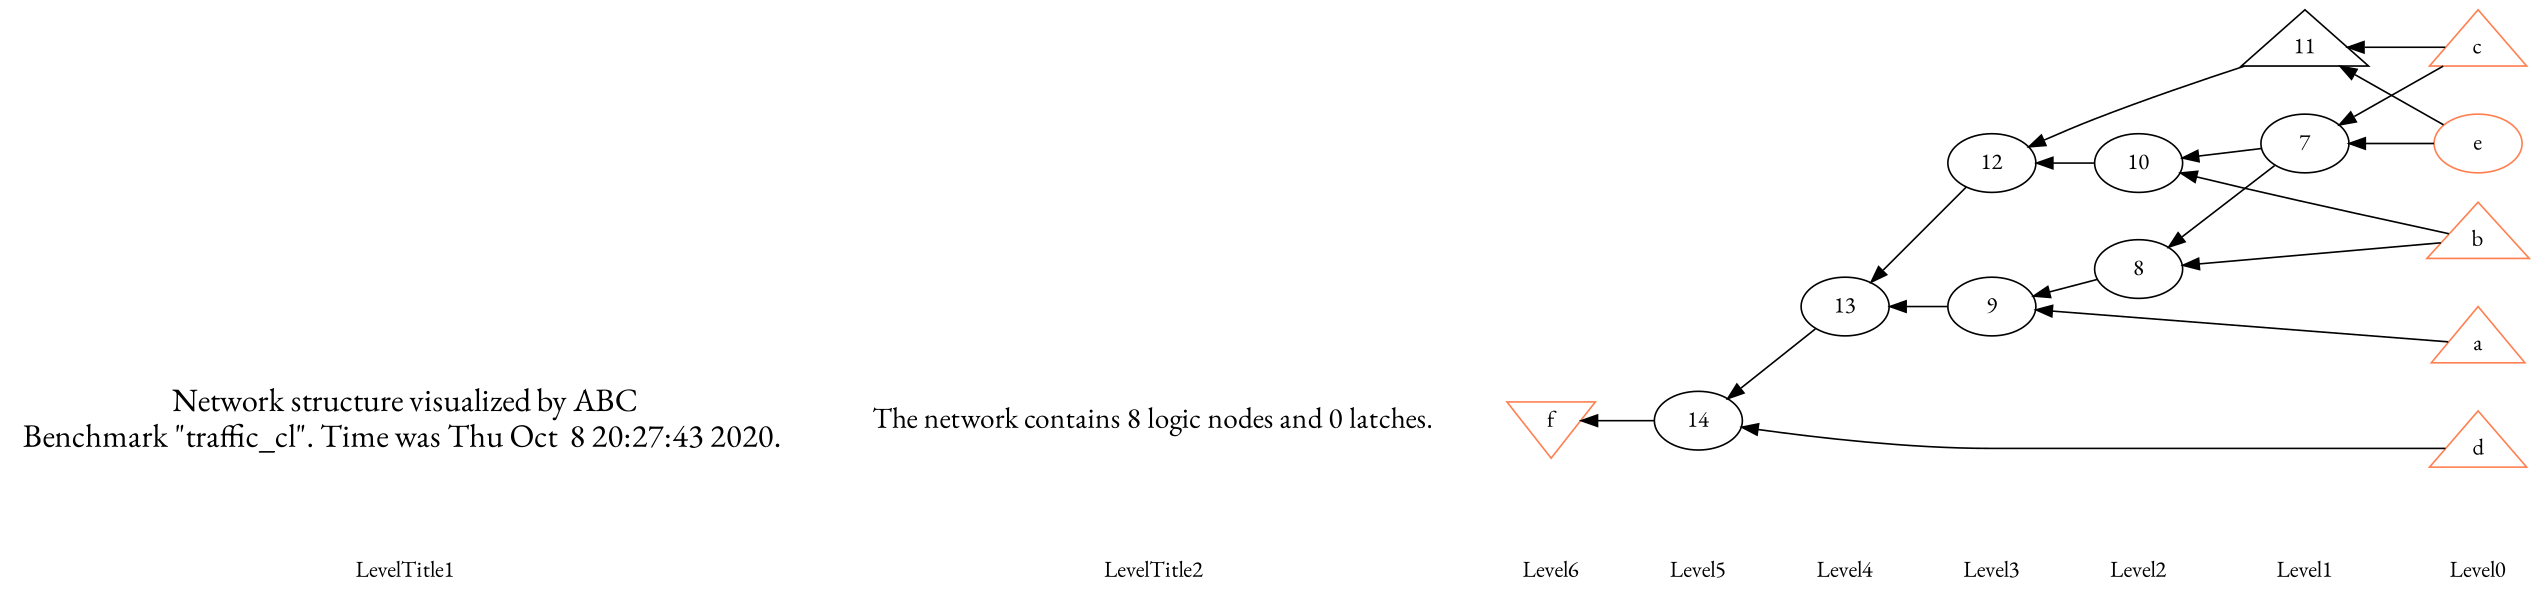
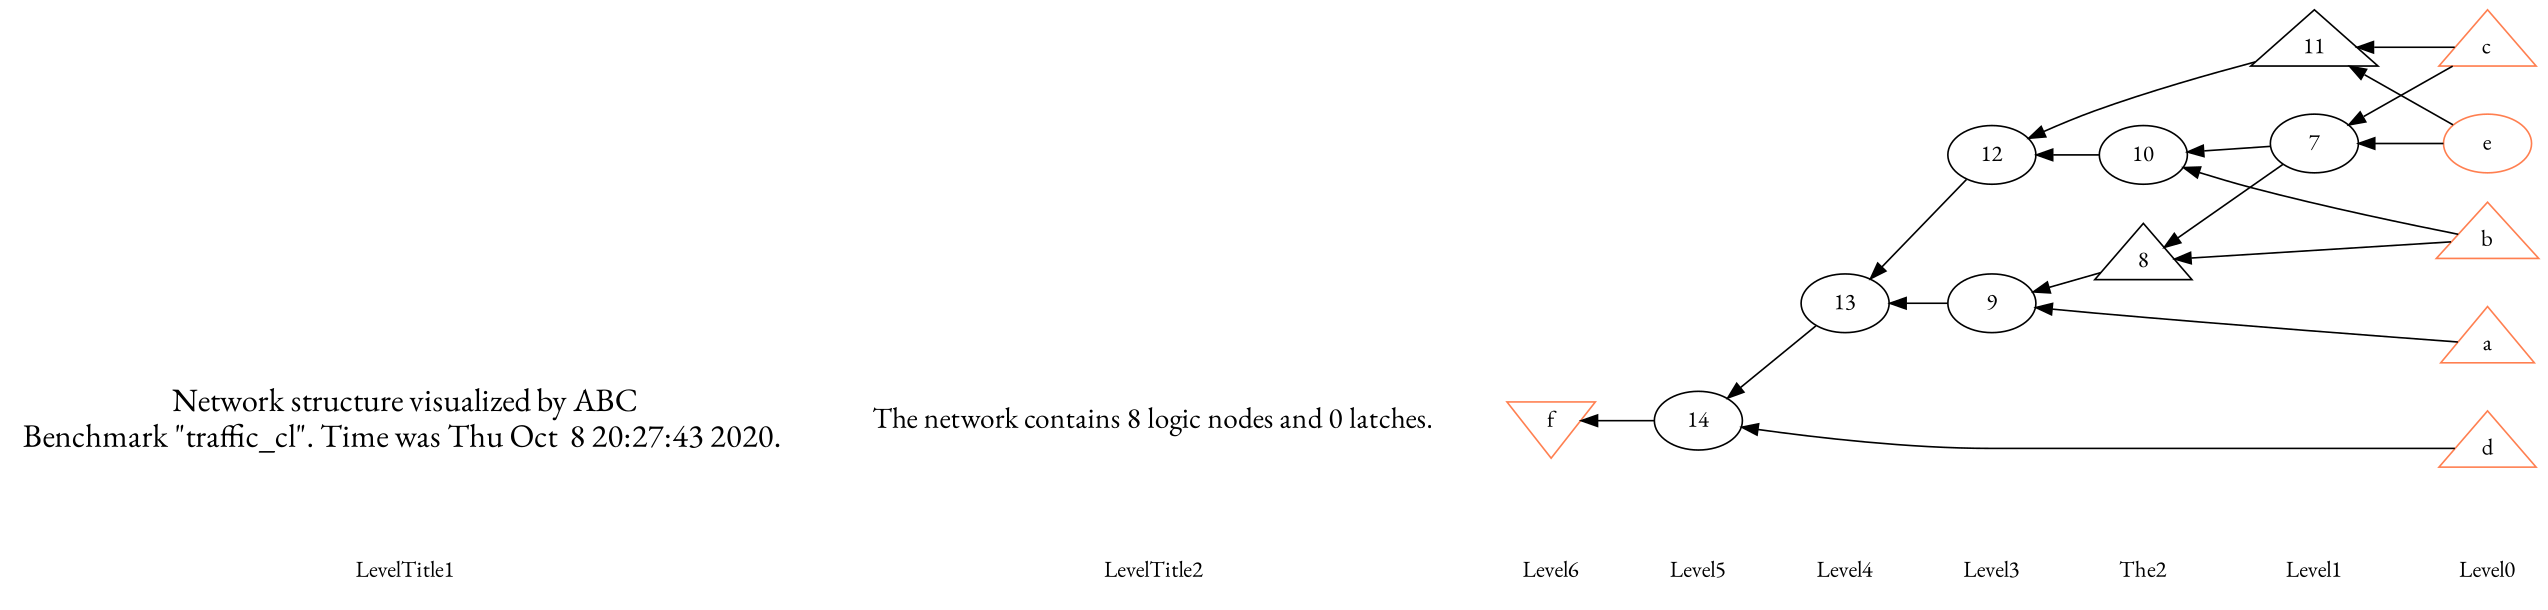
(2139, 269) -> (2143, 261)
(2139, 571) -> (2143, 571)
